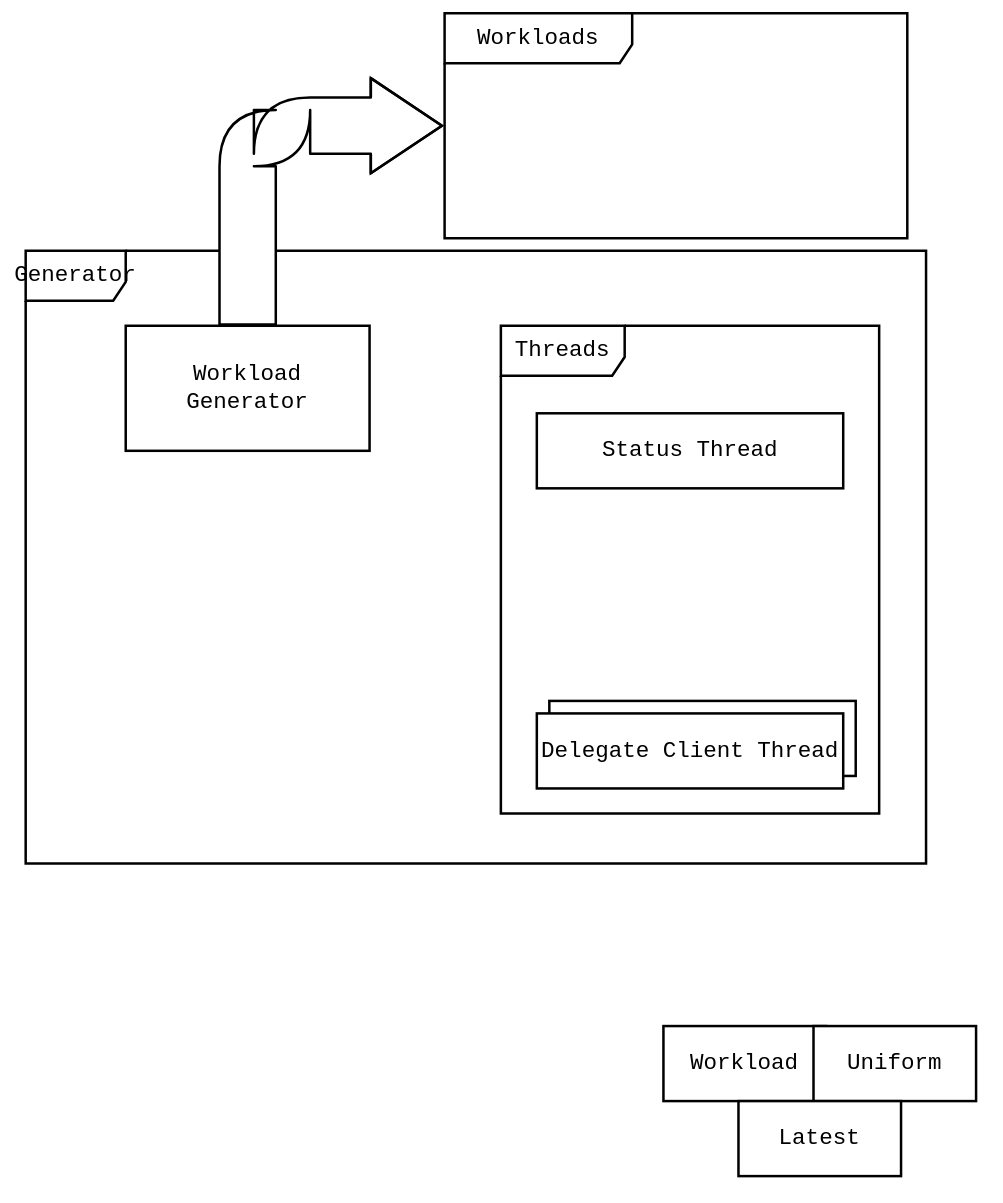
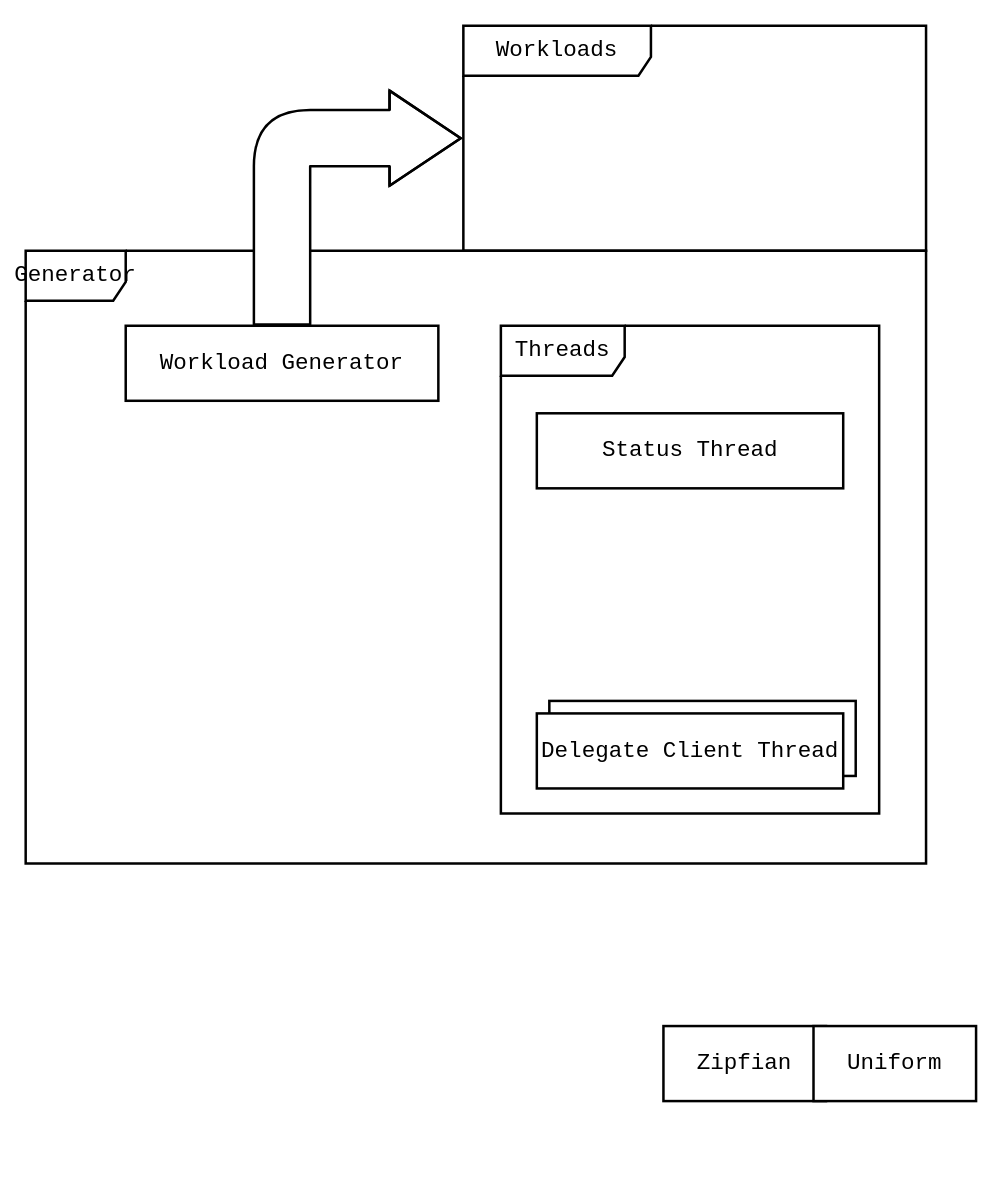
(676, 126) -> (694, 138)
(248, 388) -> (282, 363)
(744, 1063) -> (744, 1063)
(819, 1138) -> none
